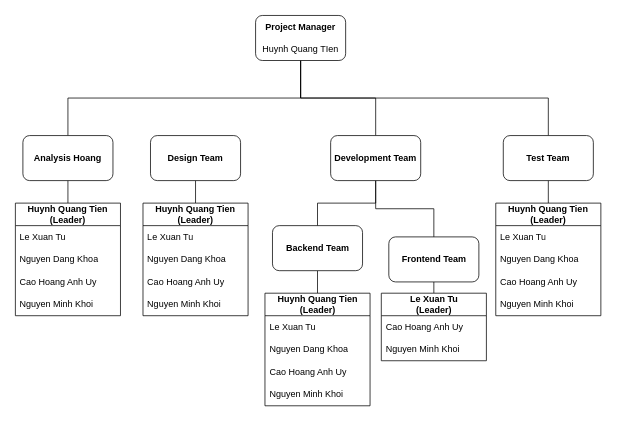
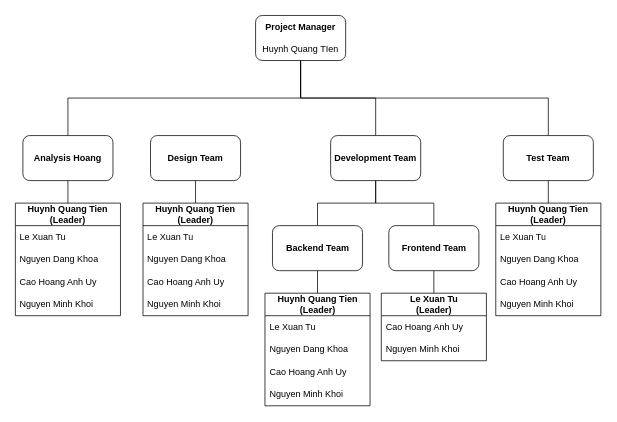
(434, 259) -> (434, 248)
